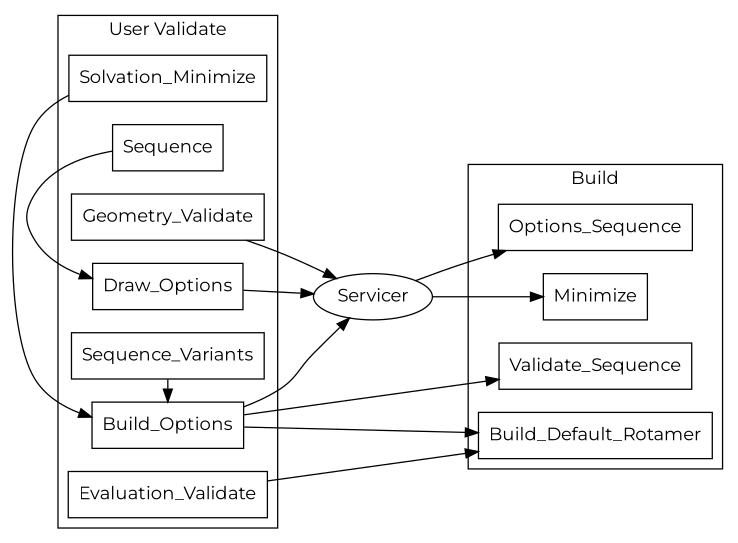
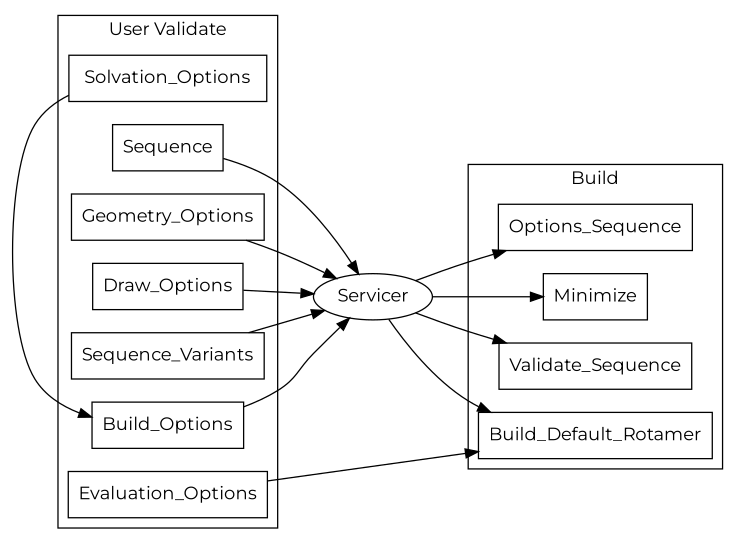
(168, 78) -> (168, 78)
(168, 217) -> (168, 217)
(28, 225) -> (297, 198)
(168, 384) -> (287, 322)
(365, 398) -> (454, 327)
(355, 430) -> (429, 368)
(168, 495) -> (168, 495)
